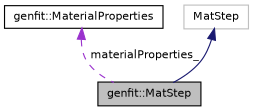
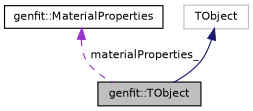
(216, 17) -> (216, 17)
(149, 94) -> (149, 94)
